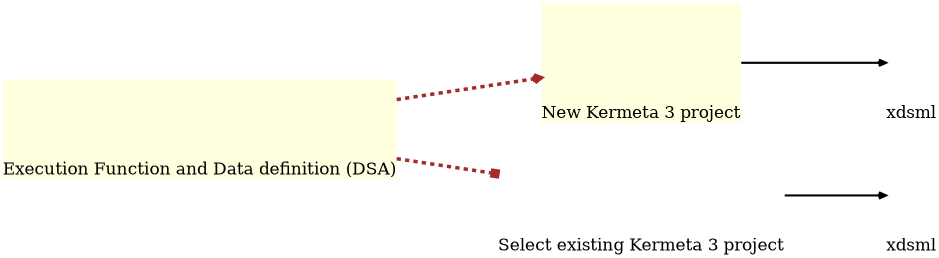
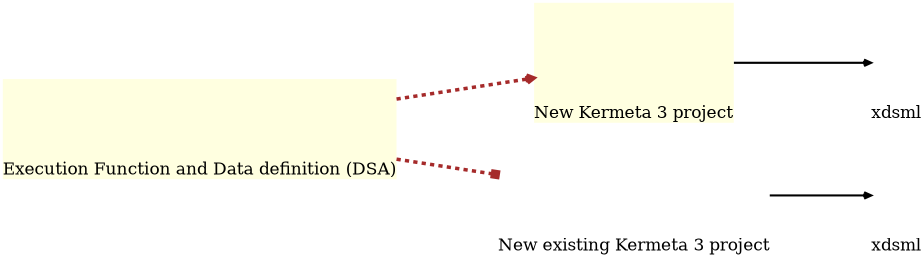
(641, 195) -> (634, 195)
